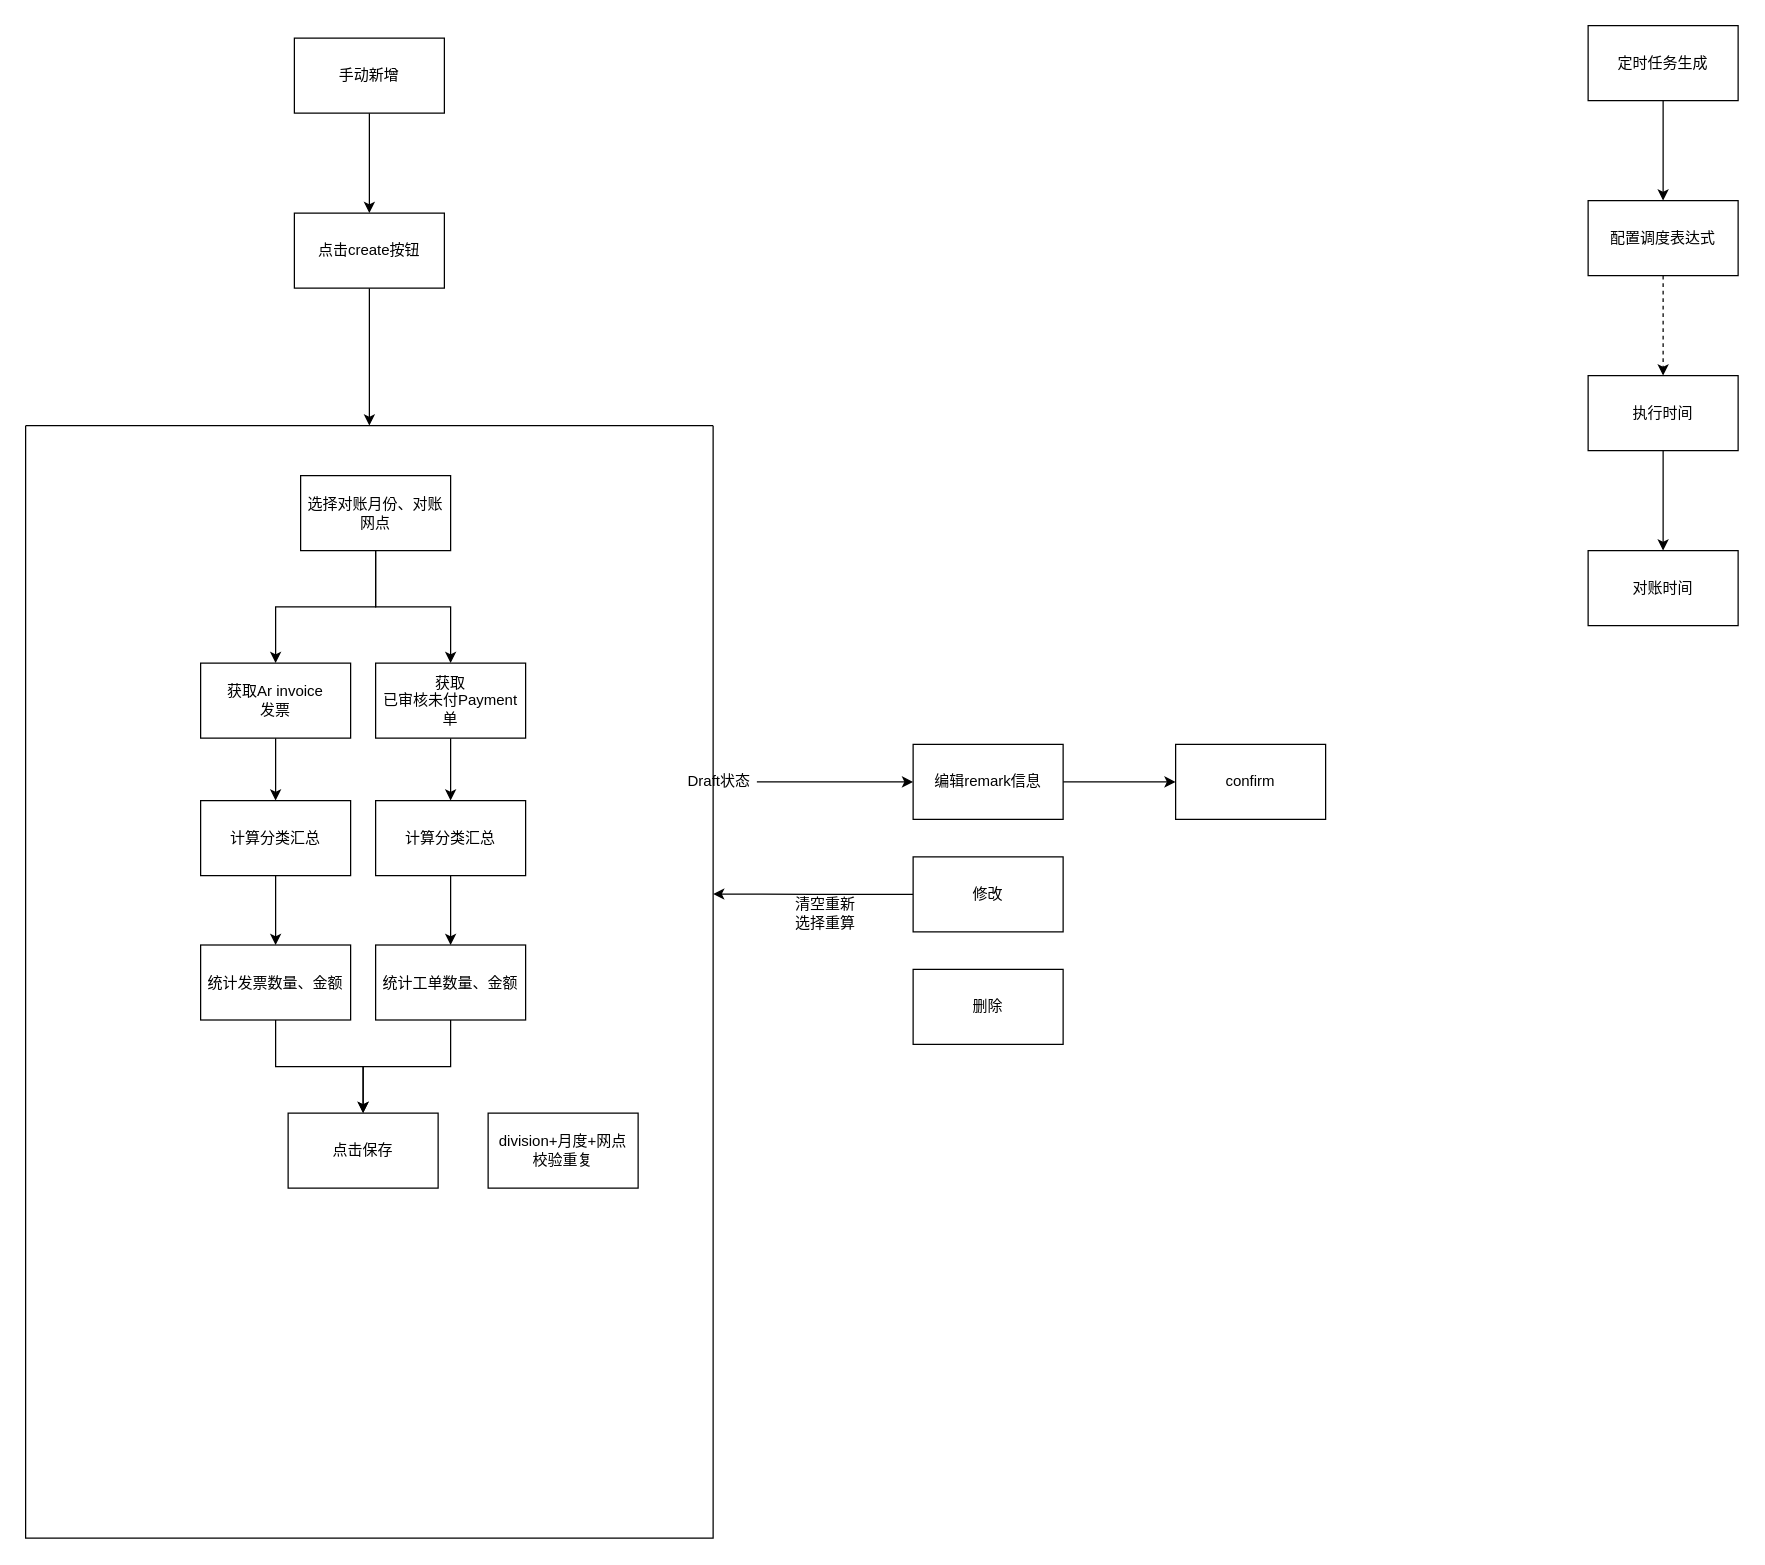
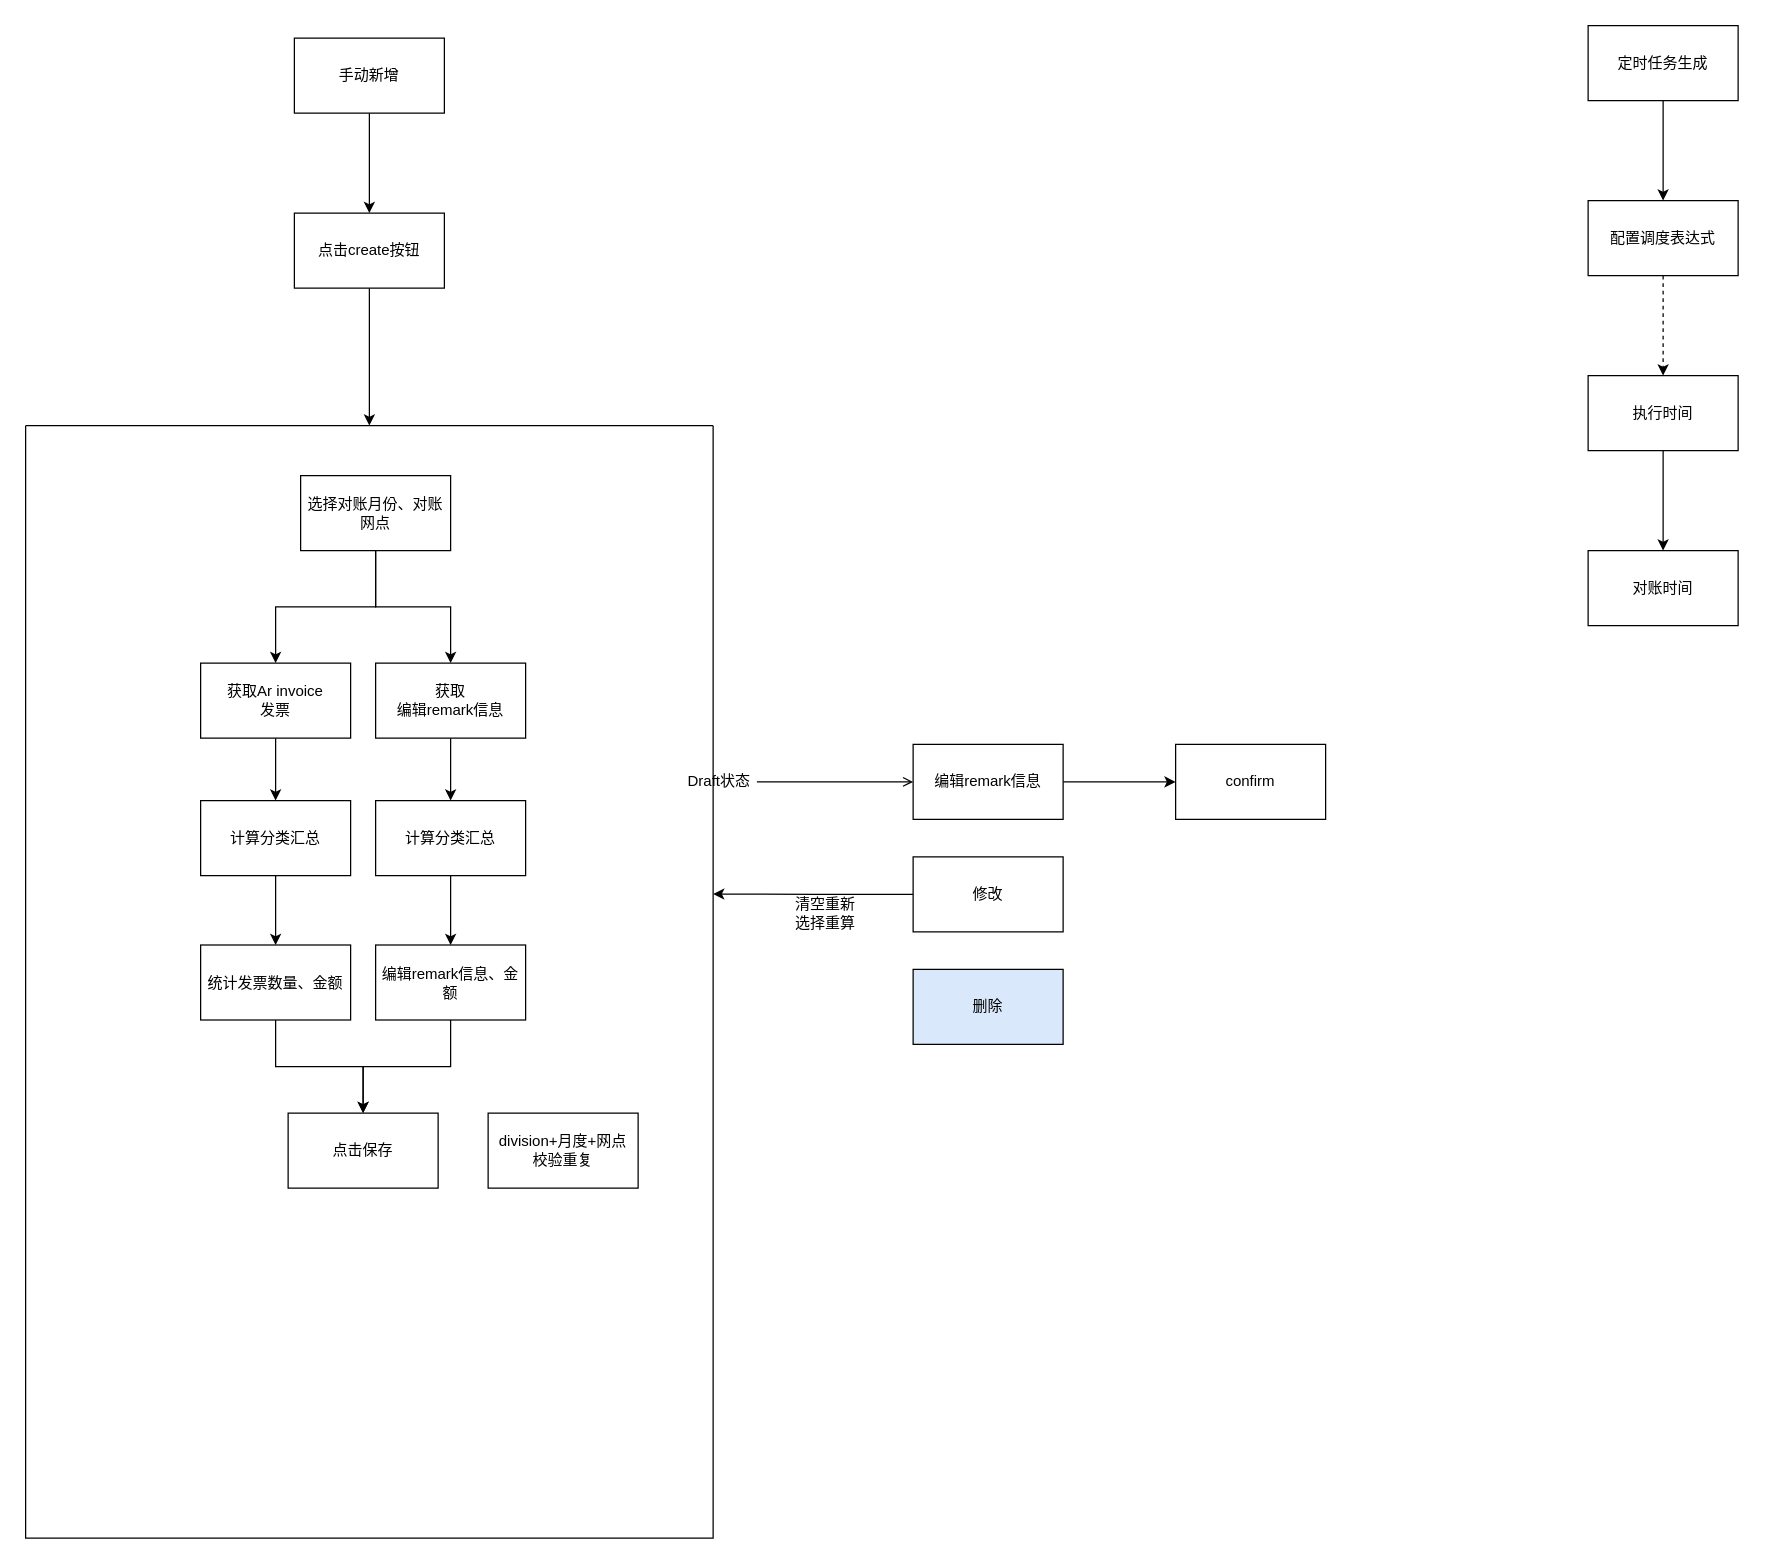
(451, 701) -> (451, 701)
(903, 782) -> (905, 782)
(451, 983) -> (451, 983)
(988, 1007) -> (988, 1007)
